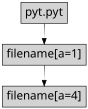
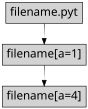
(44, 13) -> (44, 13)
